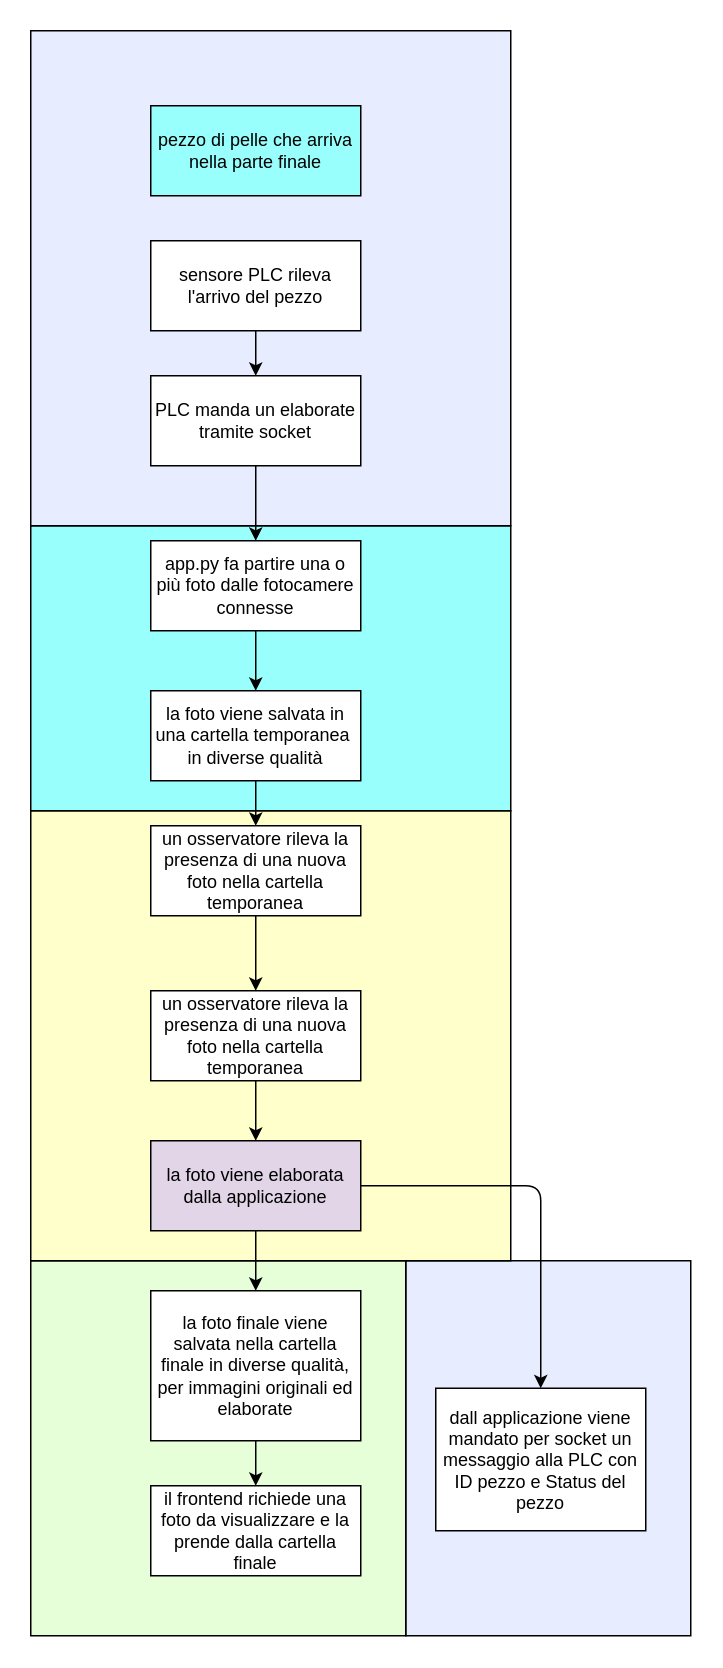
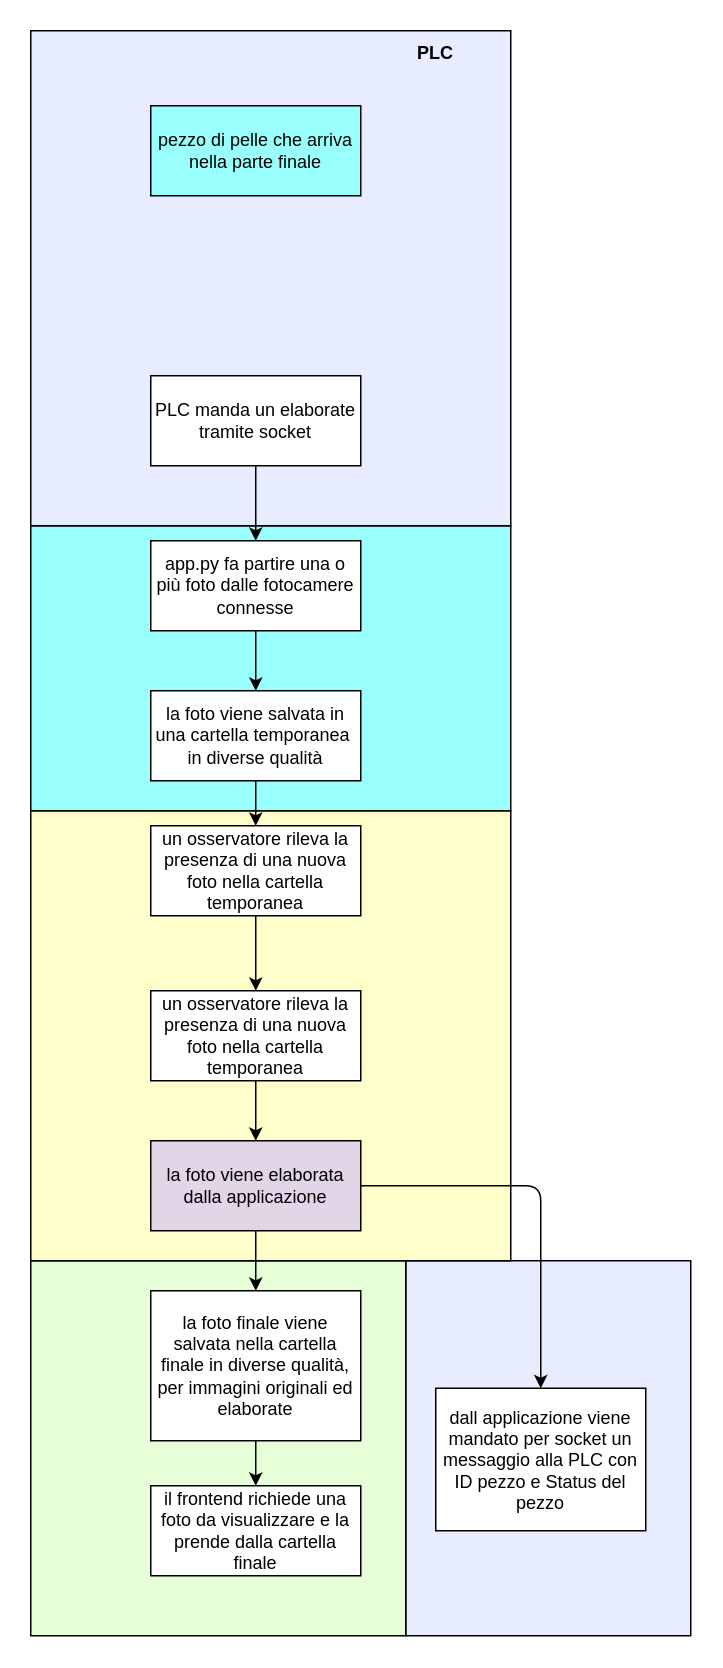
none -> (436, 53)
(256, 286) -> none
(256, 348) -> none
